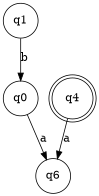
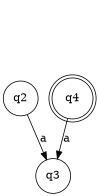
(21, 21) -> none
(21, 98) -> (21, 98)
(53, 176) -> (53, 176)
